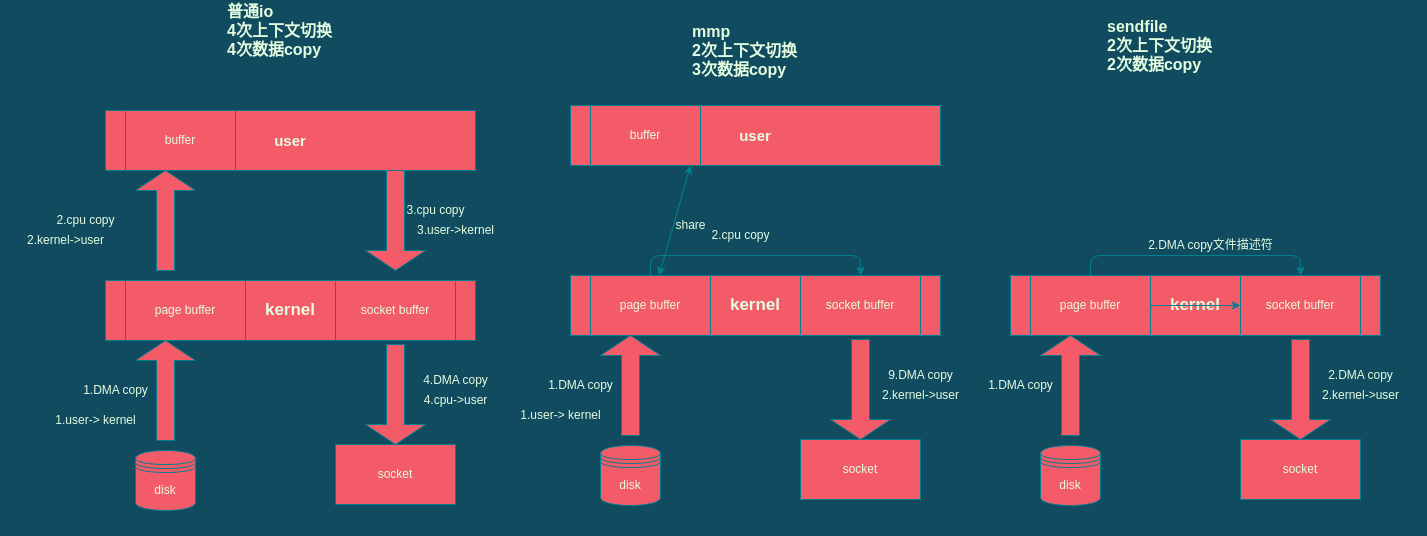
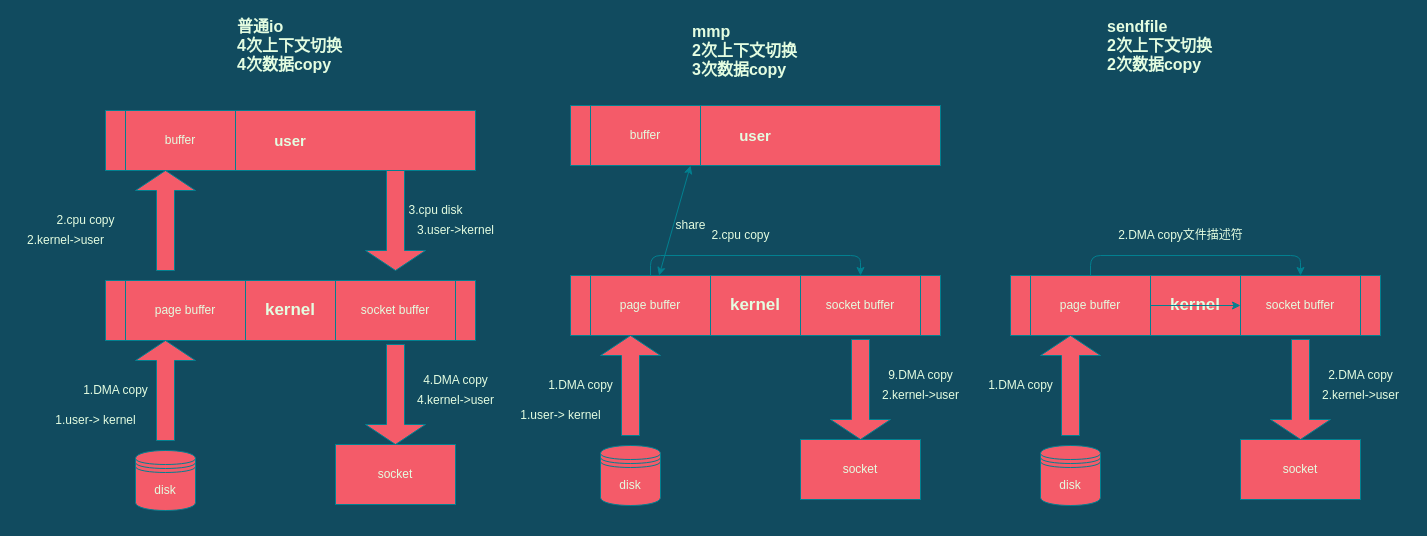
(286, 31) -> (296, 46)
(436, 211) -> (436, 211)
(1211, 246) -> (1181, 236)
(456, 401) -> (456, 401)
